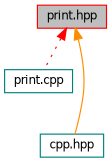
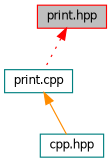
(84, 87) -> (58, 119)
